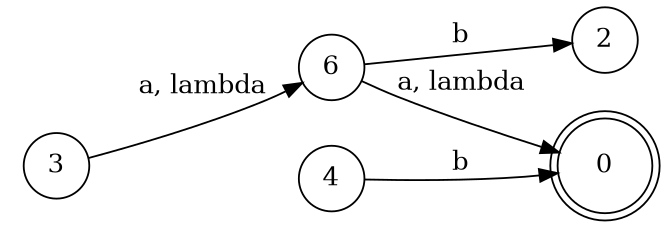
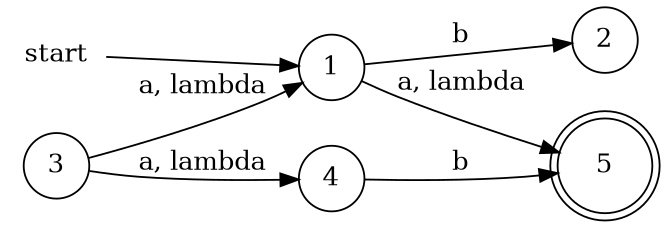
none -> (56, 55)
(332, 67) -> (332, 67)
(605, 166) -> (605, 166)
none -> (185, 179)
